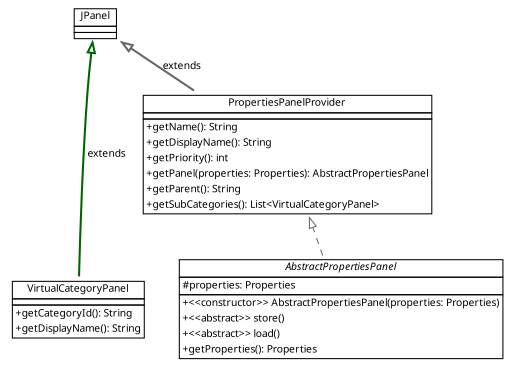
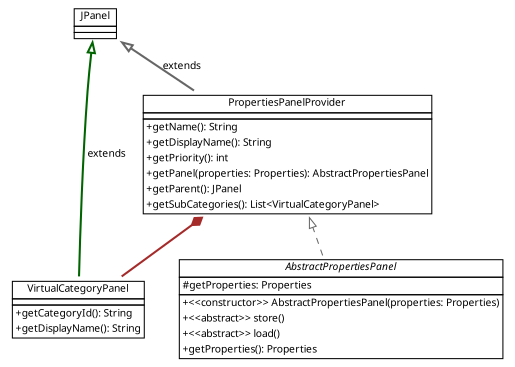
(194, 189) -> (194, 189)
none -> (157, 251)
(239, 285) -> (247, 285)
